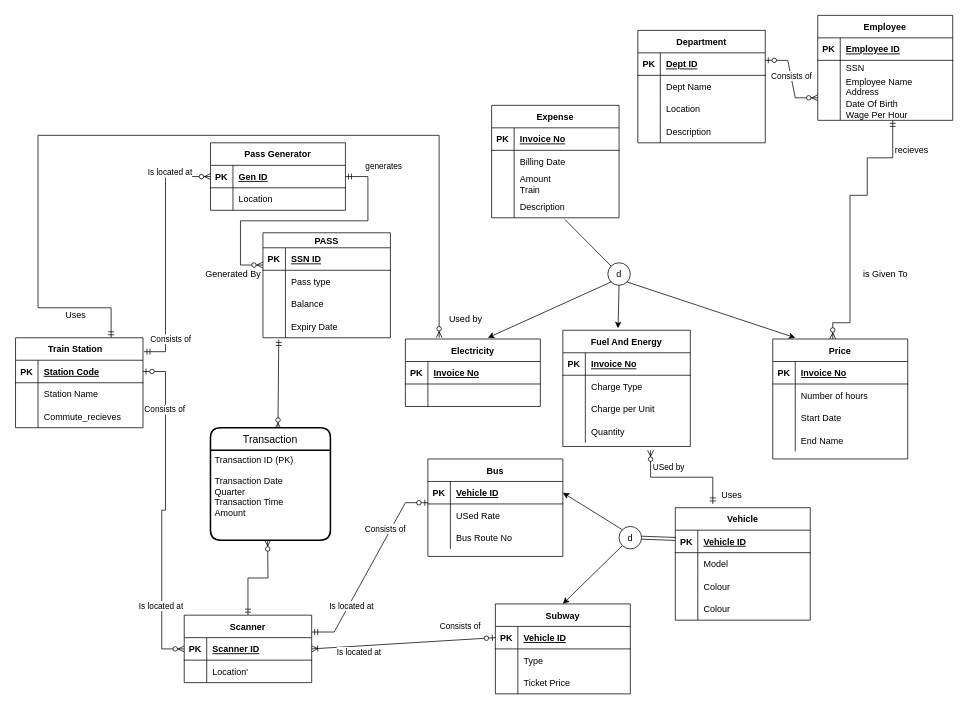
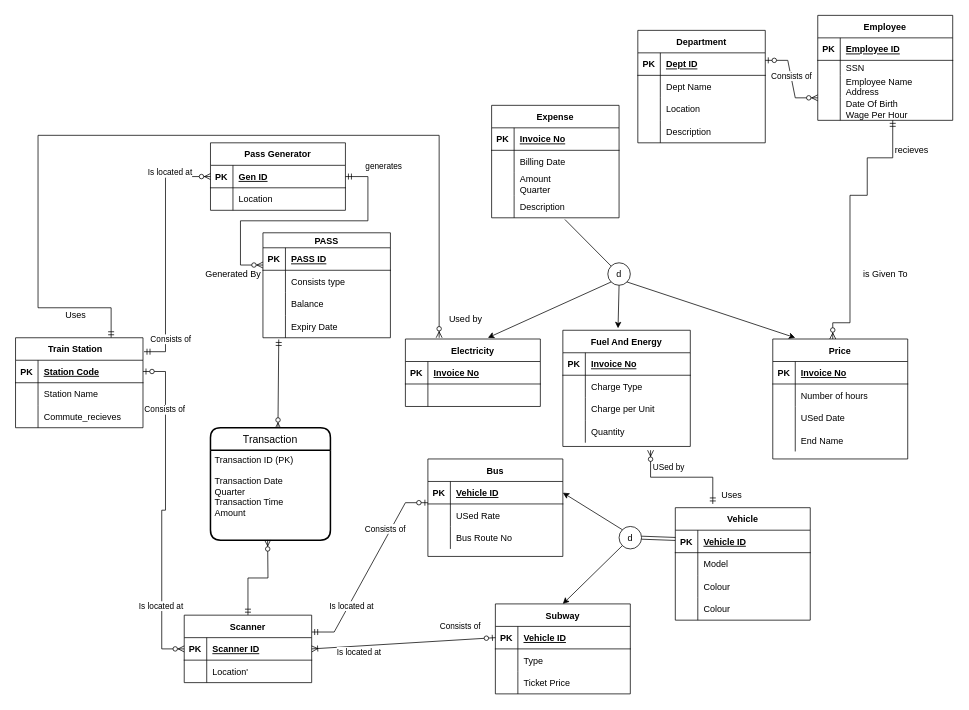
(535, 179) -> (535, 179)
(305, 260) -> (307, 260)
(313, 282) -> (321, 282)
(825, 418) -> (823, 418)
